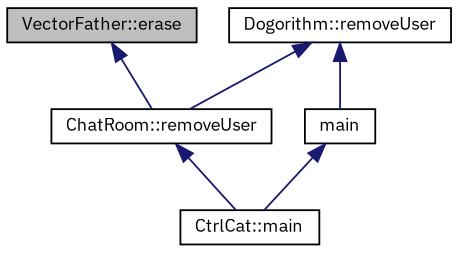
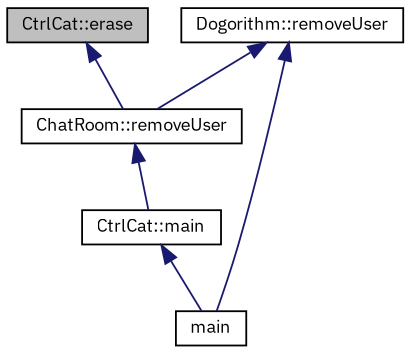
(102, 25) -> (78, 25)
(289, 184) -> (186, 286)
